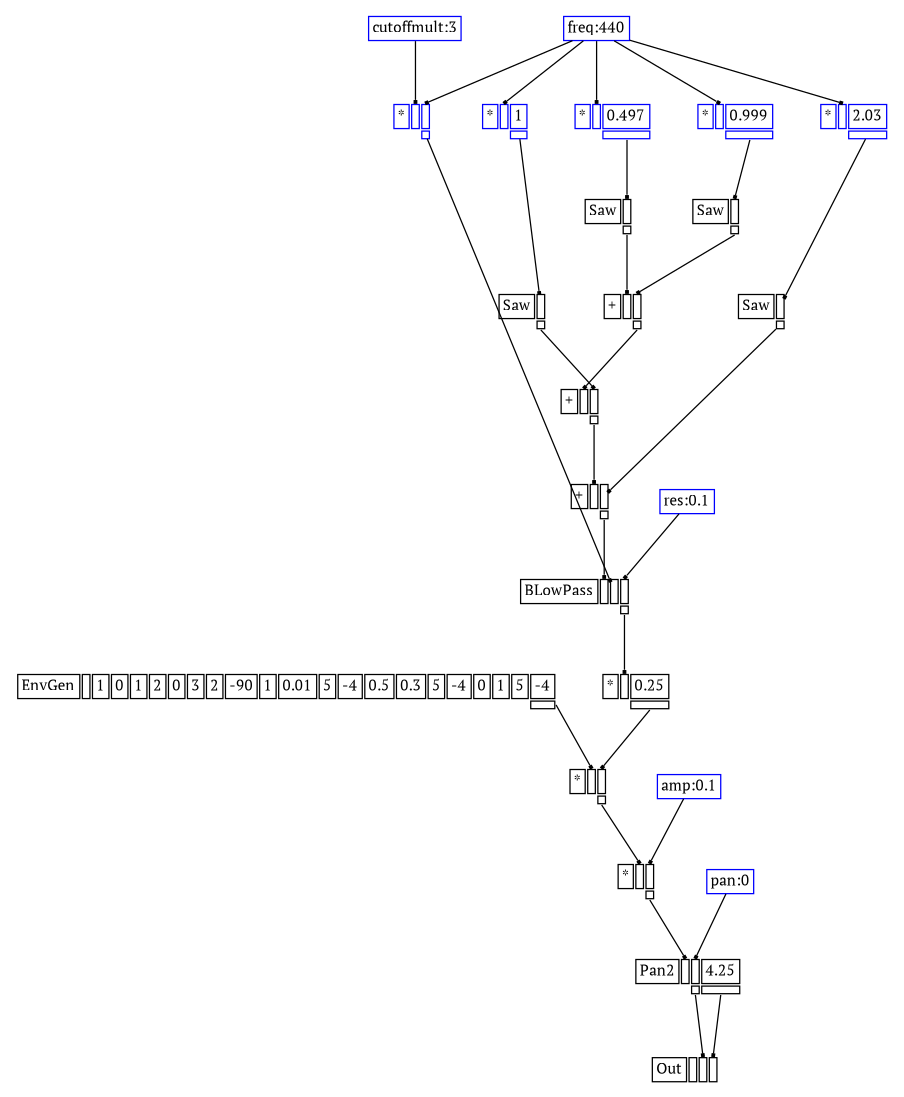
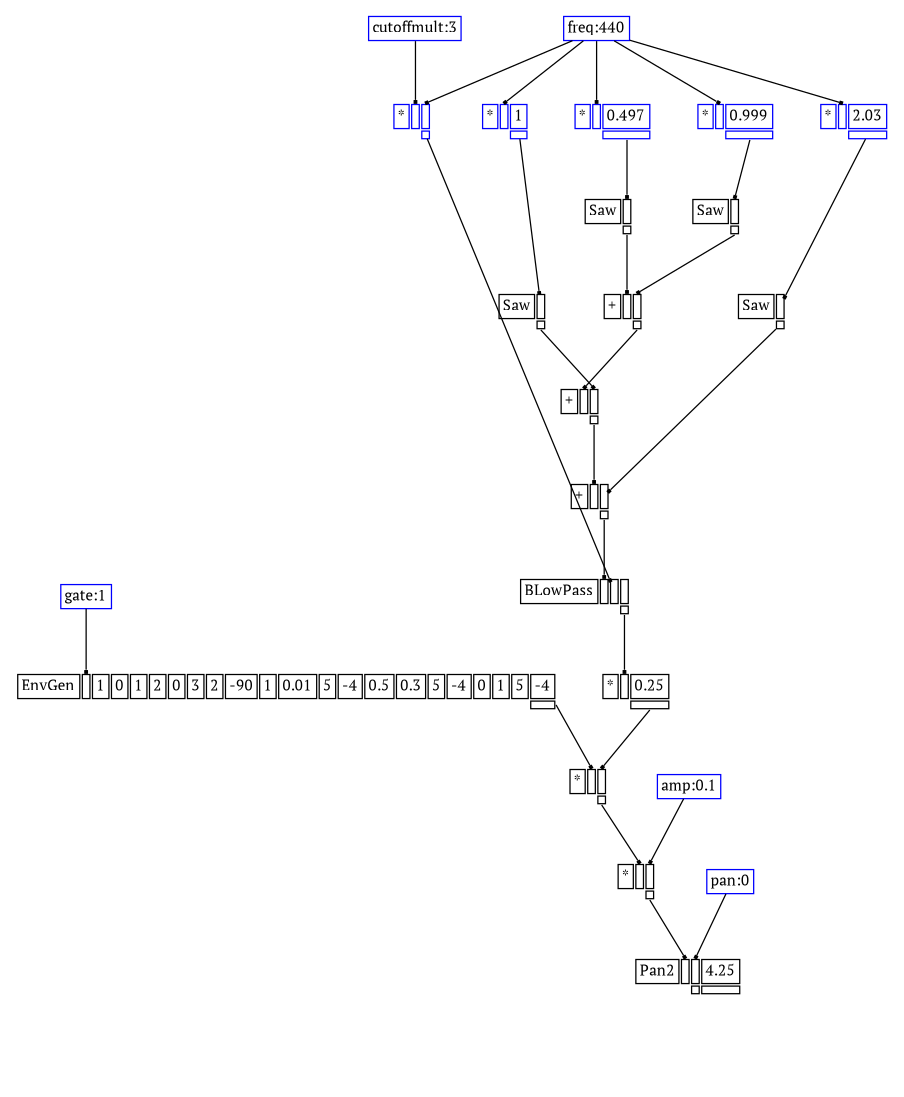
(687, 501) -> none
none -> (86, 596)
(684, 1069) -> none
